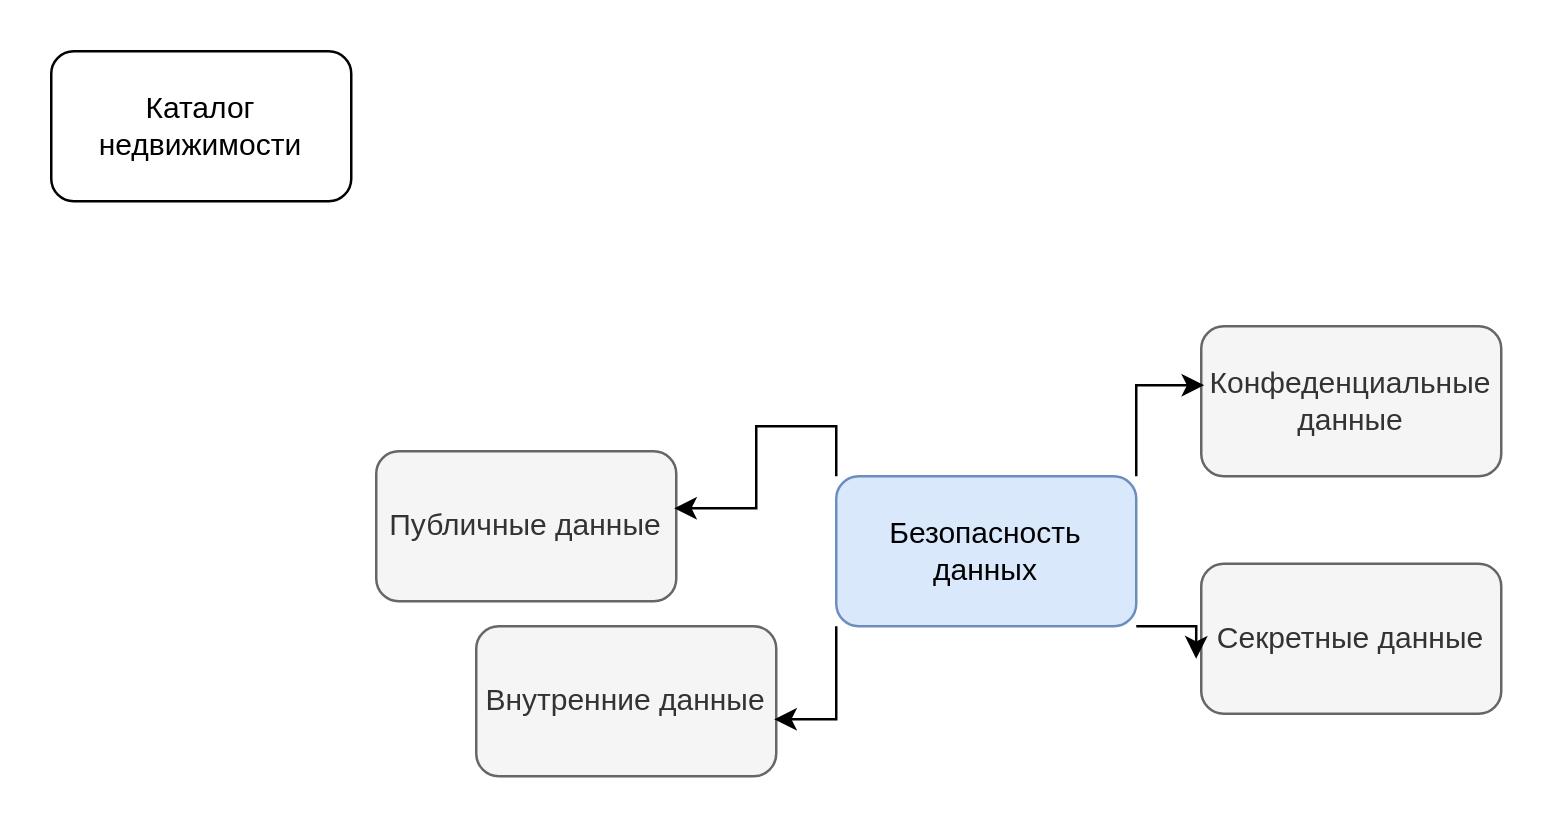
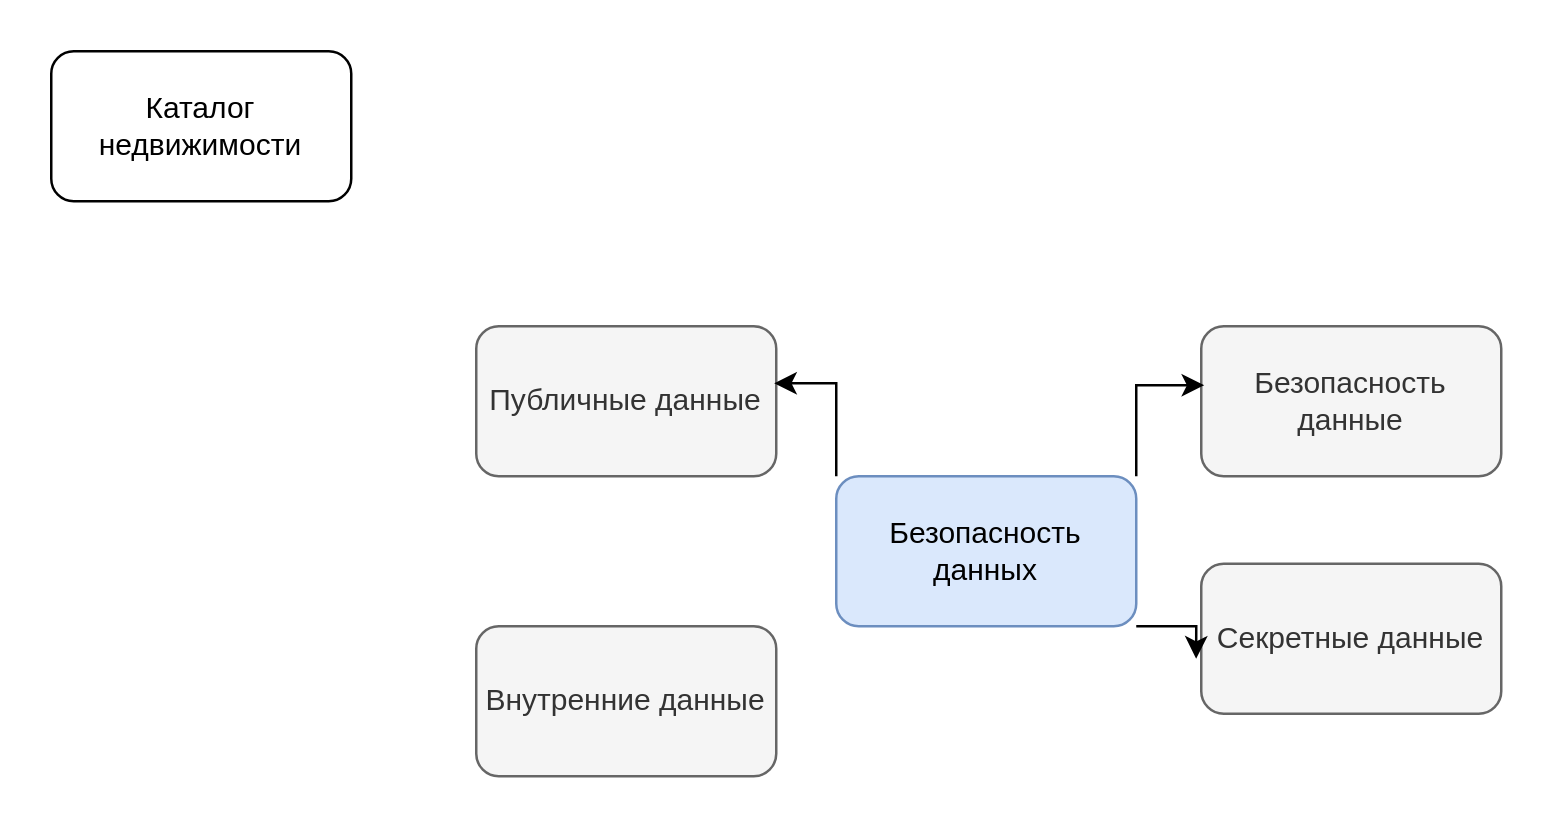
(1351, 401) -> (1351, 401)
(526, 526) -> (626, 401)
(836, 696) -> none
